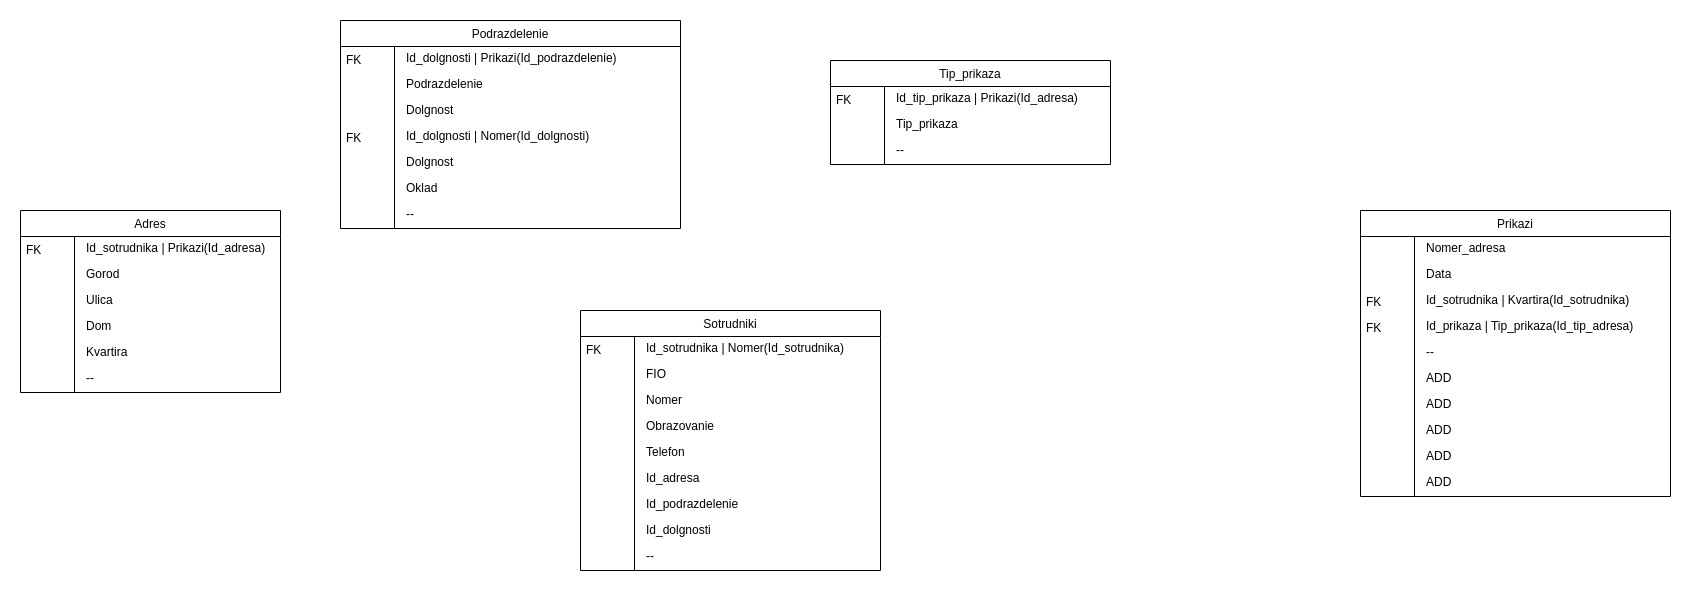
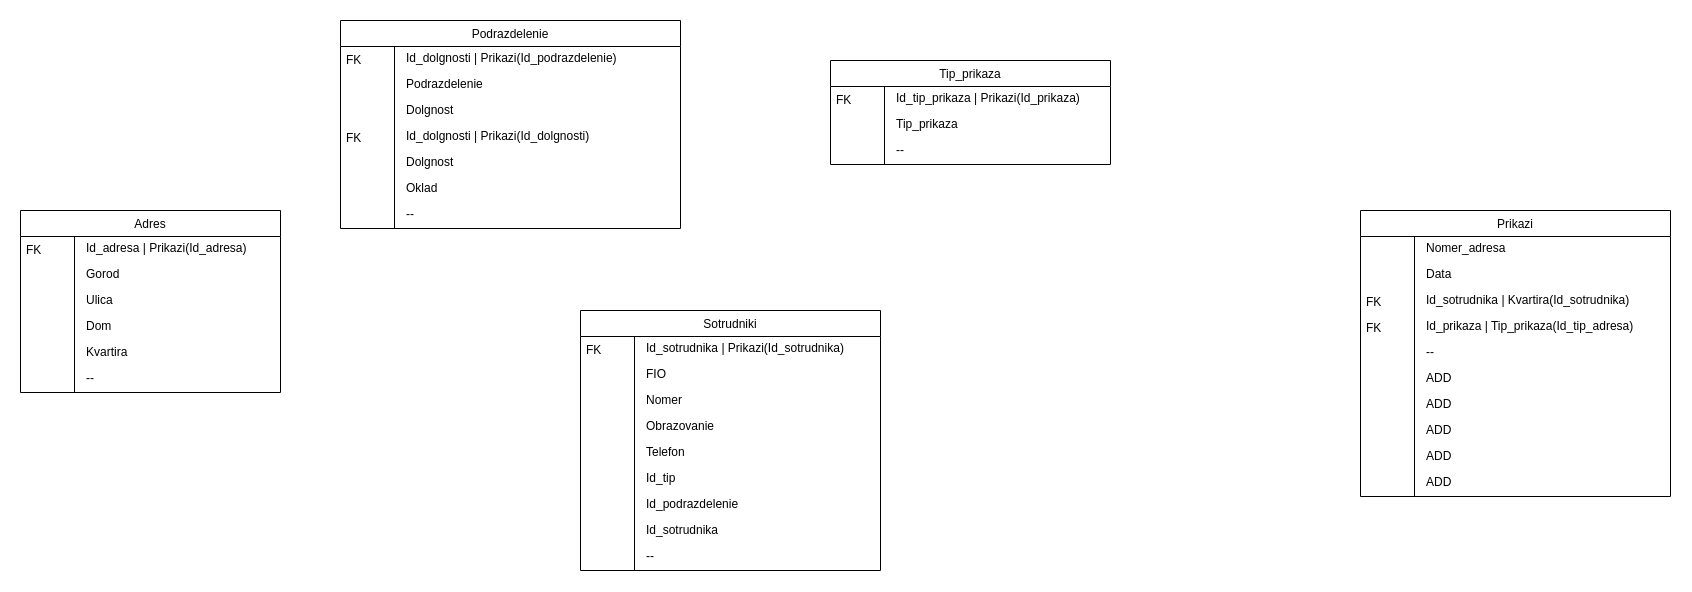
(1003, 98) -> (1004, 98)
(509, 136) -> (513, 136)
(191, 248) -> (179, 248)
(759, 348) -> (763, 348)
(676, 478) -> (665, 478)
(683, 530) -> (688, 530)
